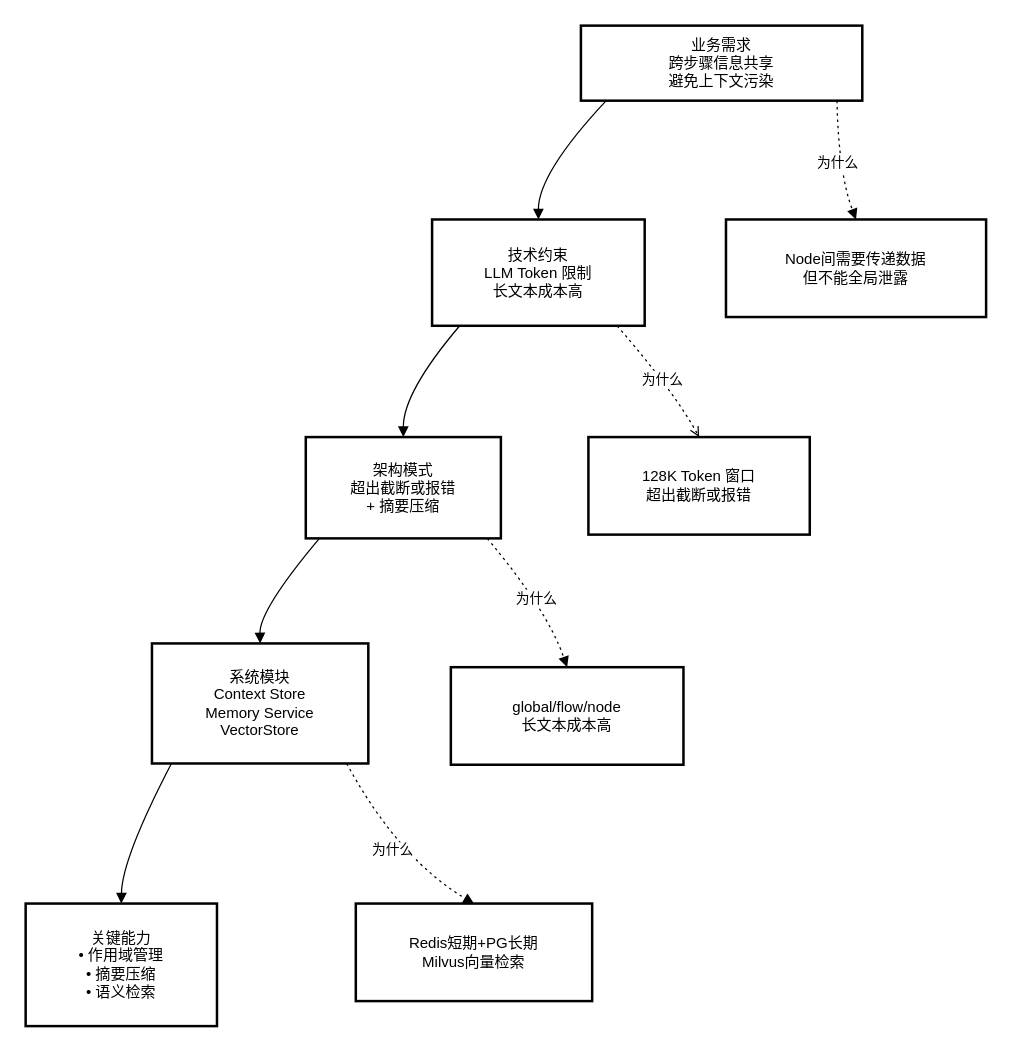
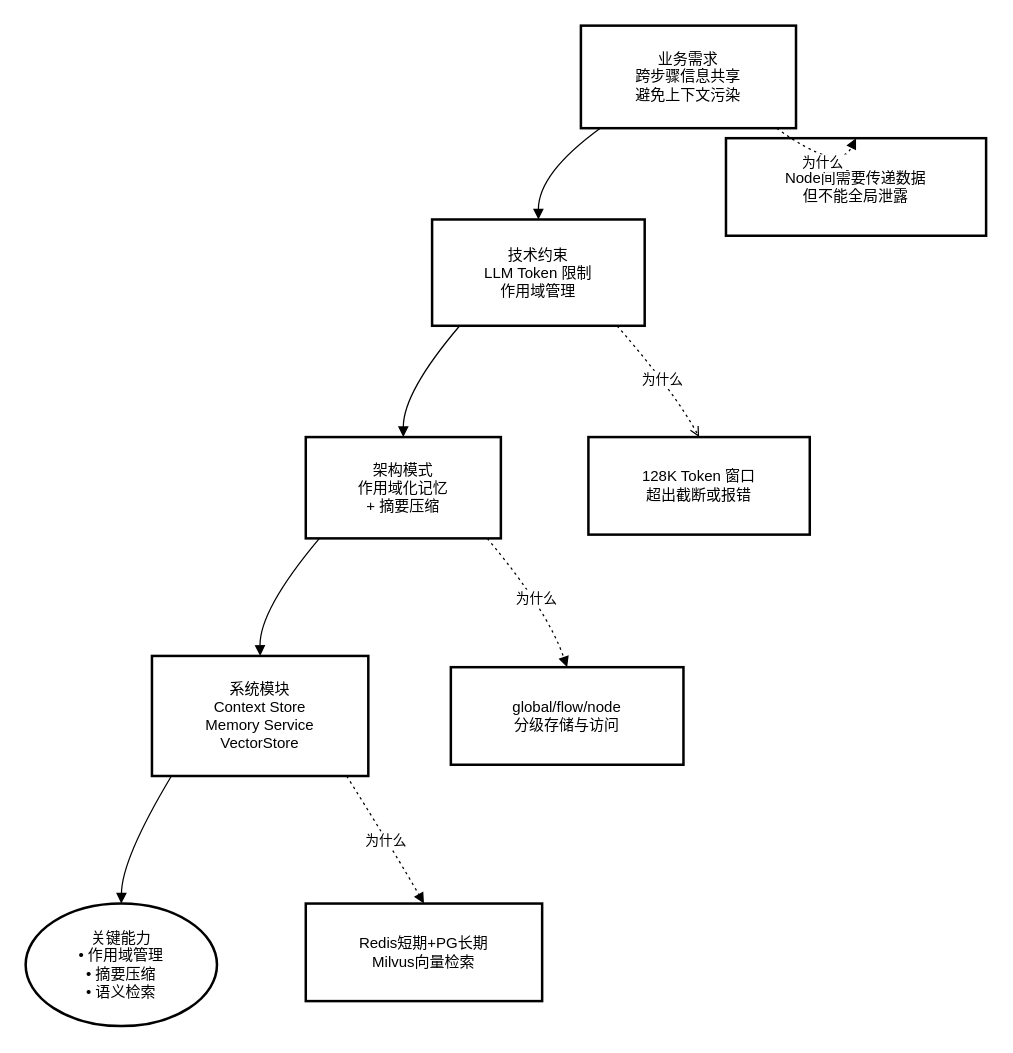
(721, 63) -> (688, 77)
(856, 268) -> (856, 187)
(538, 273) -> (538, 273)
(403, 488) -> (403, 488)
(260, 703) -> (260, 716)
(567, 716) -> (567, 716)
(474, 952) -> (424, 952)
(121, 964) -> (121, 964)
